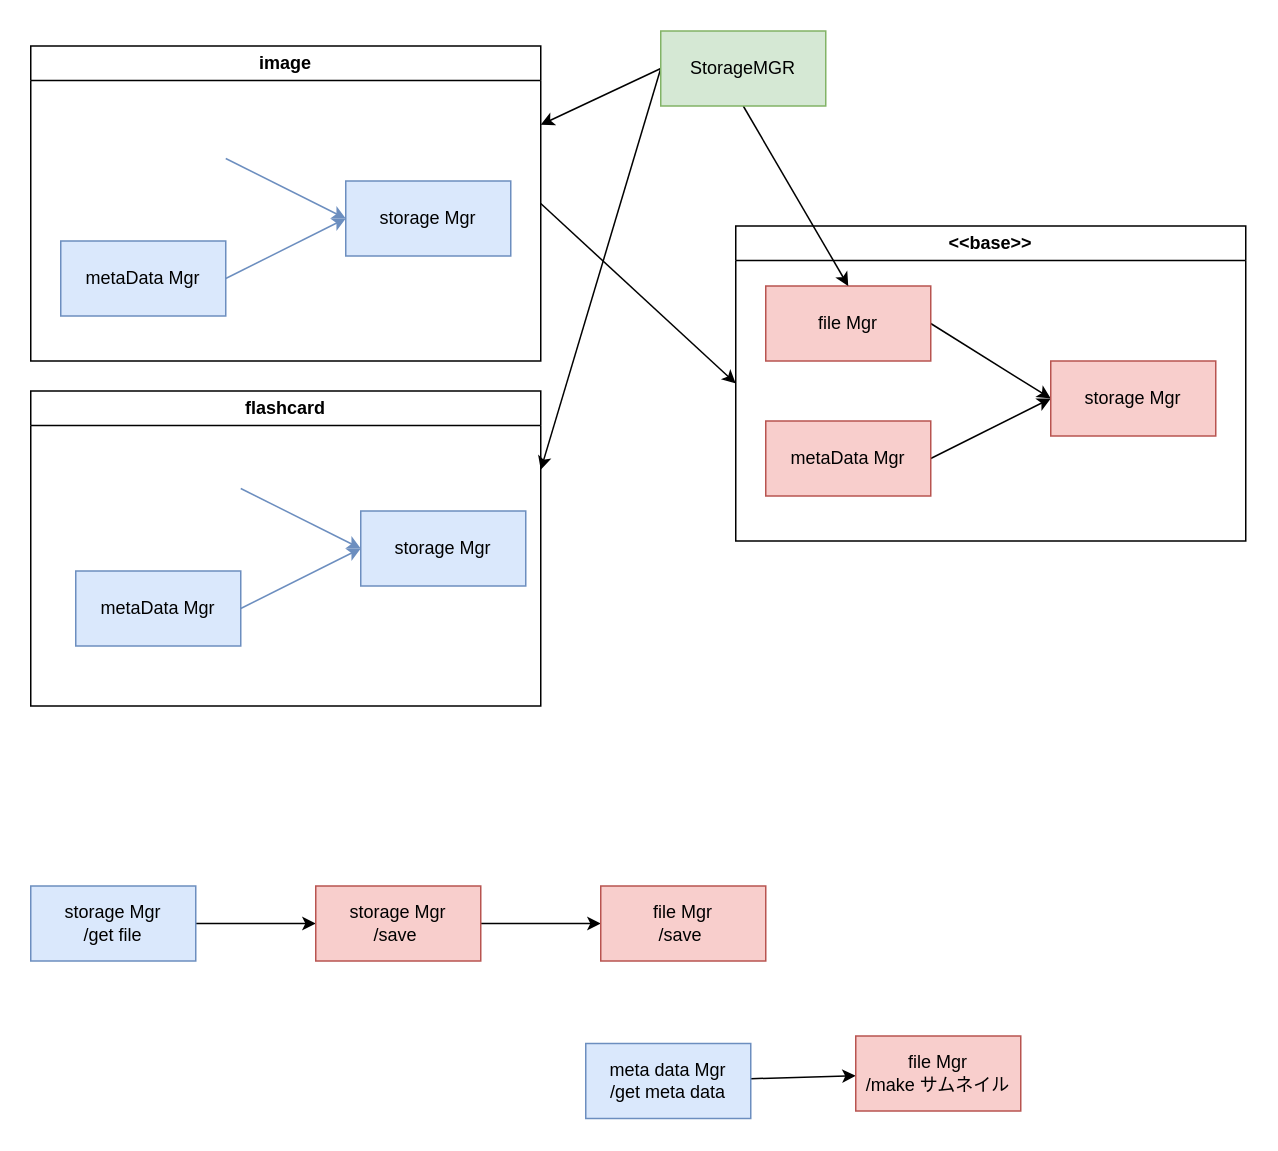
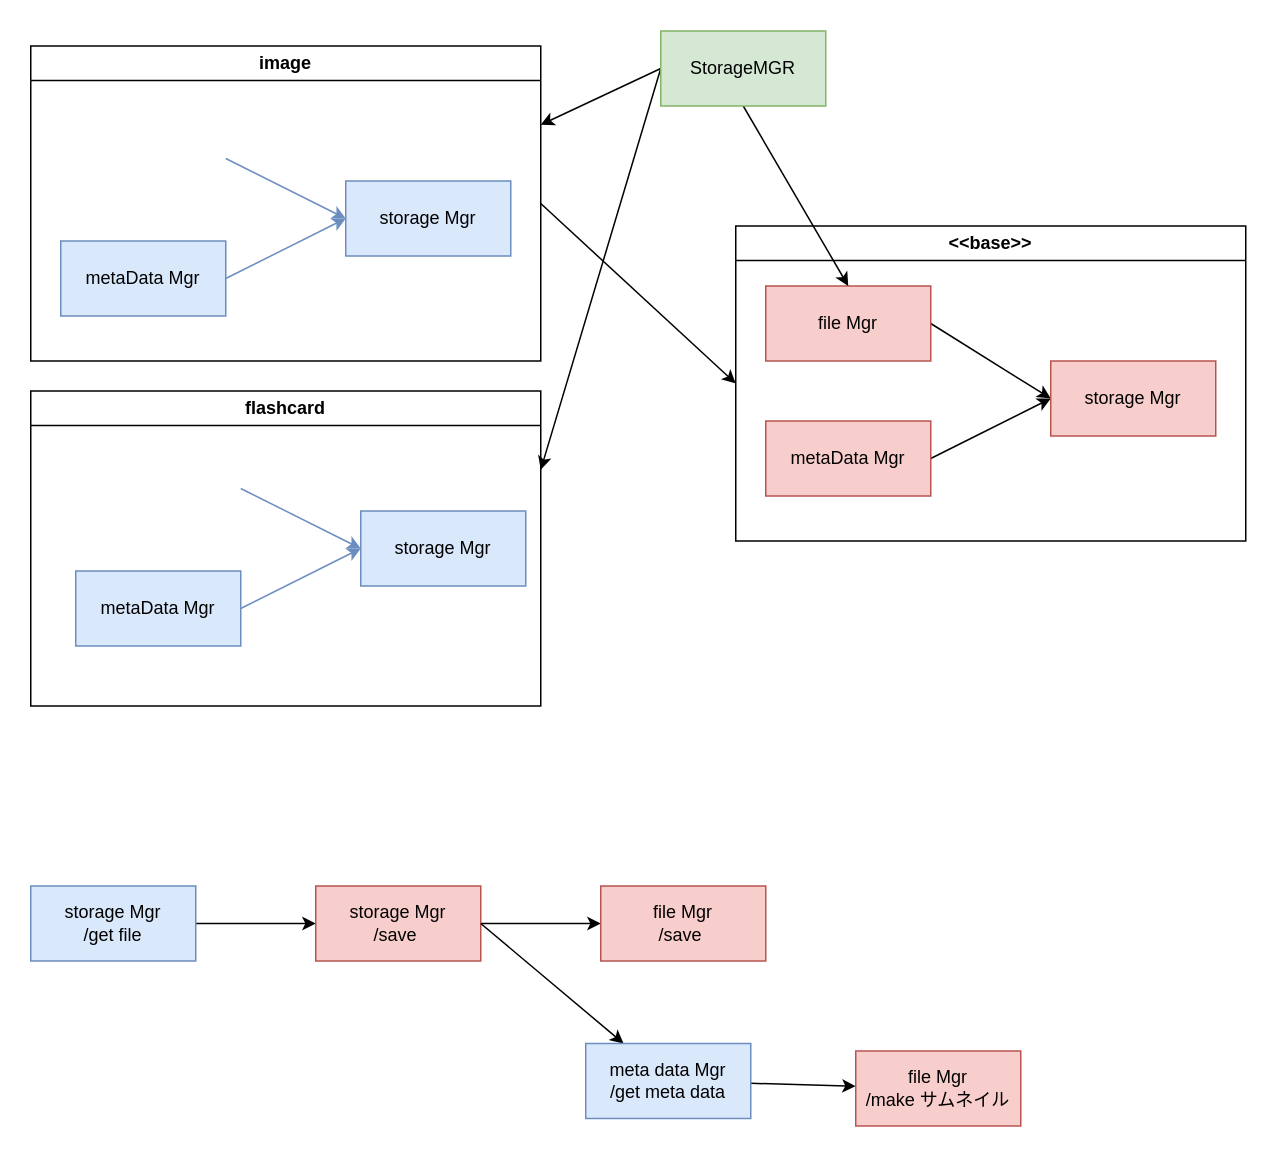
none -> (550, 981)
(938, 1073) -> (938, 1088)
